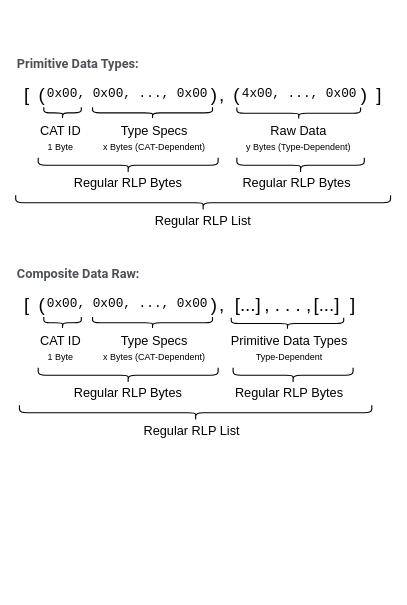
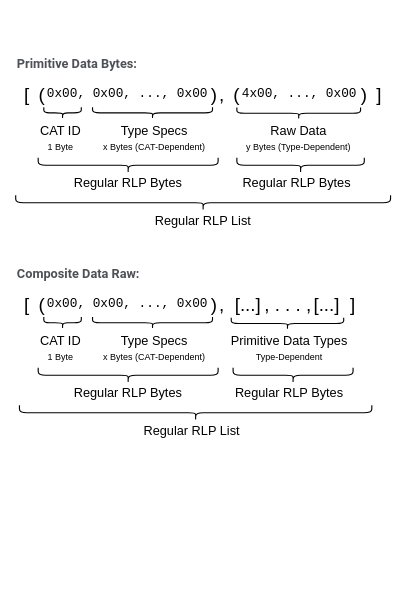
(82, 64) -> (82, 64)
